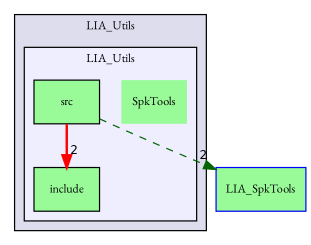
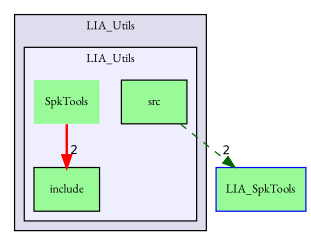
(67, 140) -> (67, 140)
